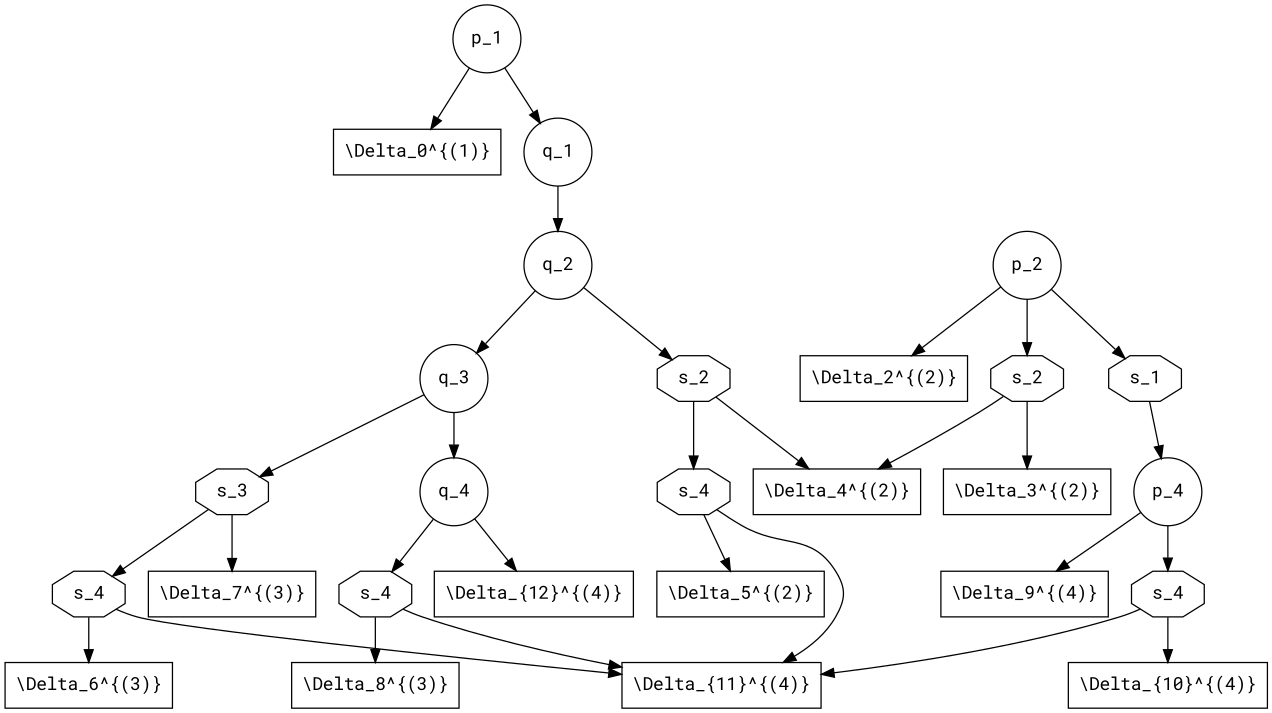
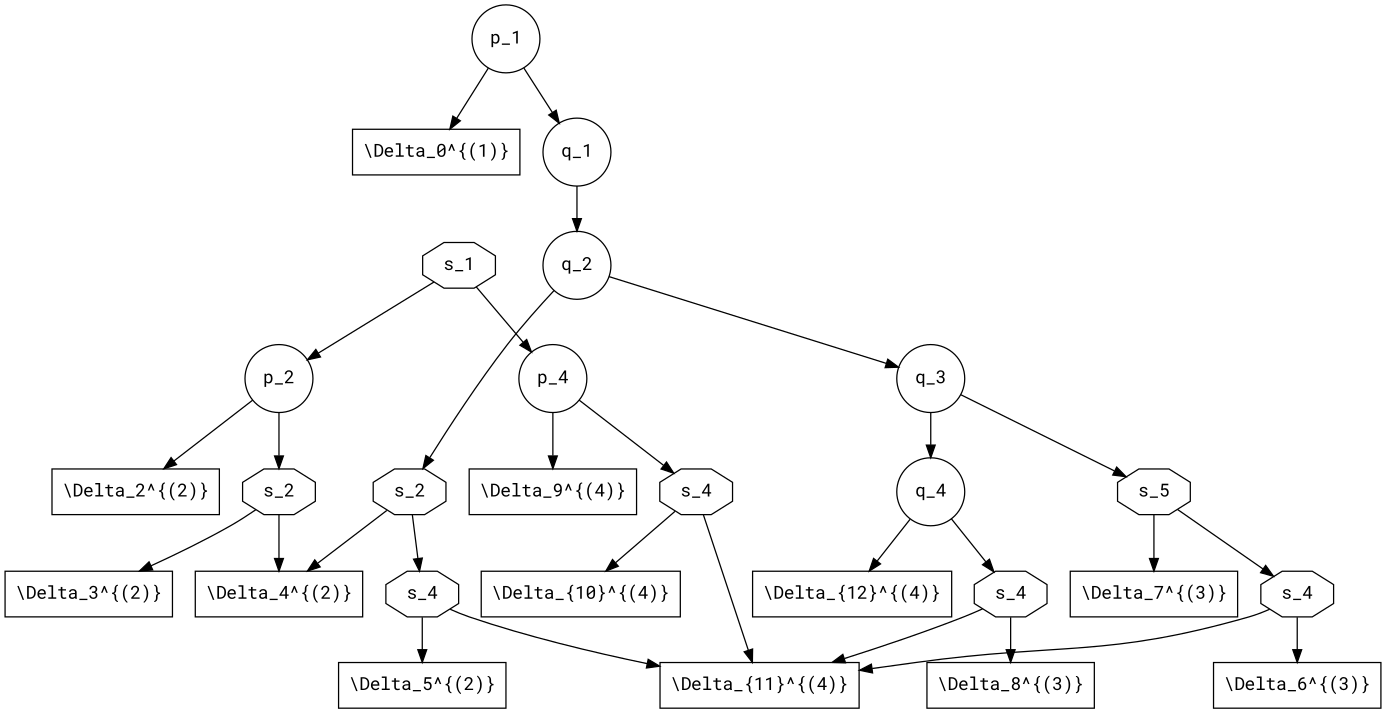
(1083, 319) -> (376, 318)
(232, 492) -> (1154, 492)
